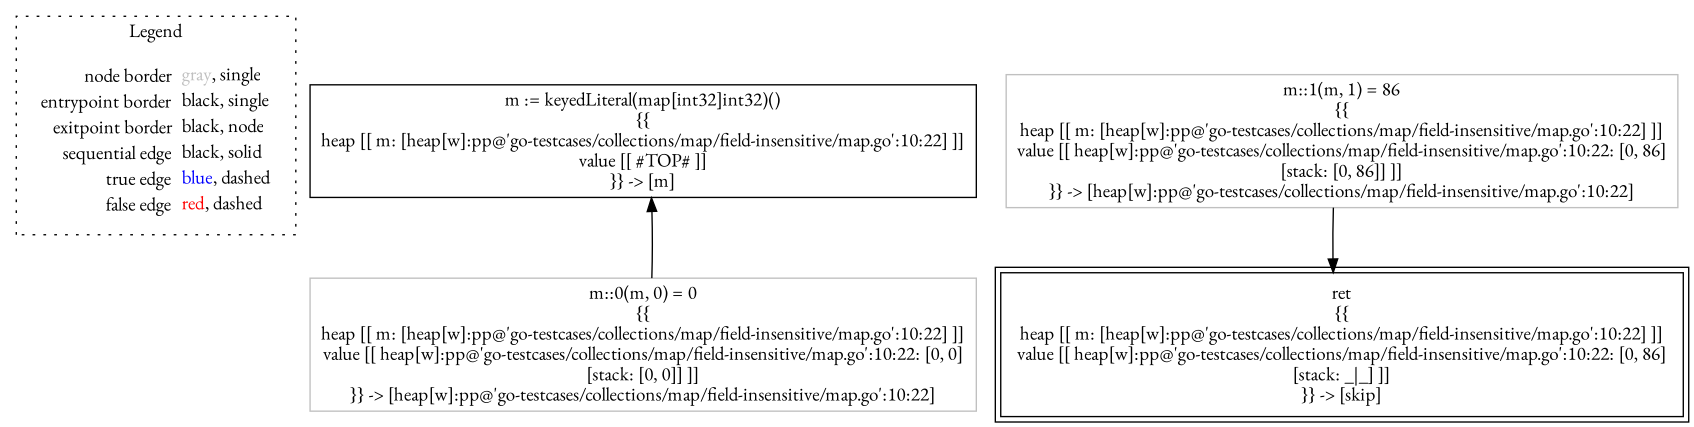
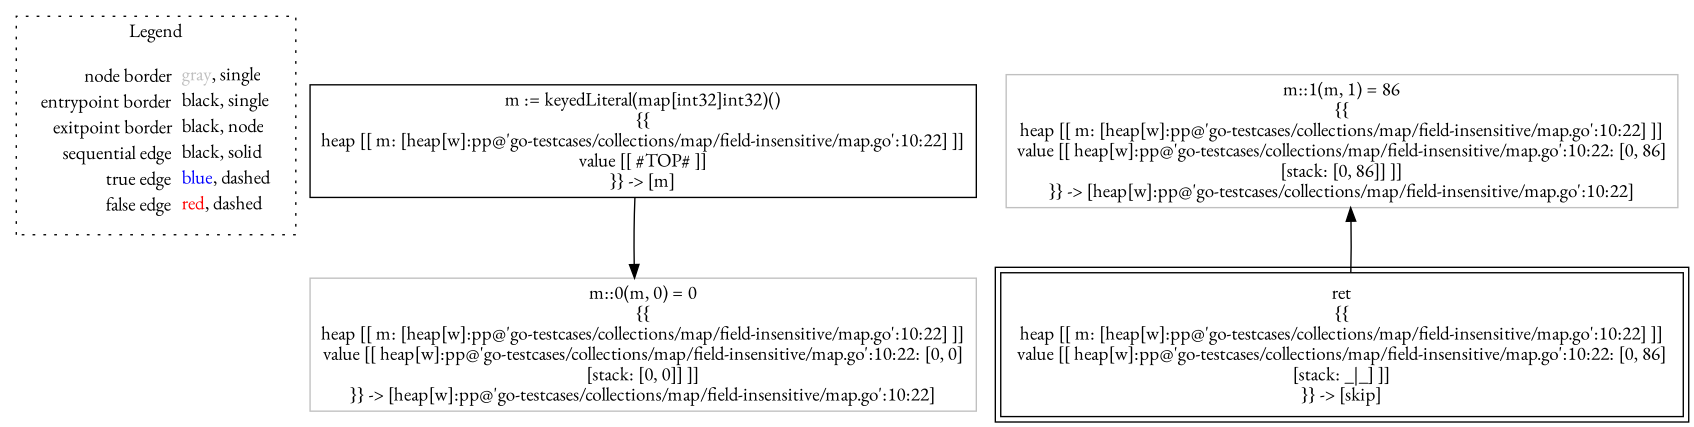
(1333, 233) -> (1351, 247)
(652, 245) -> (634, 231)
